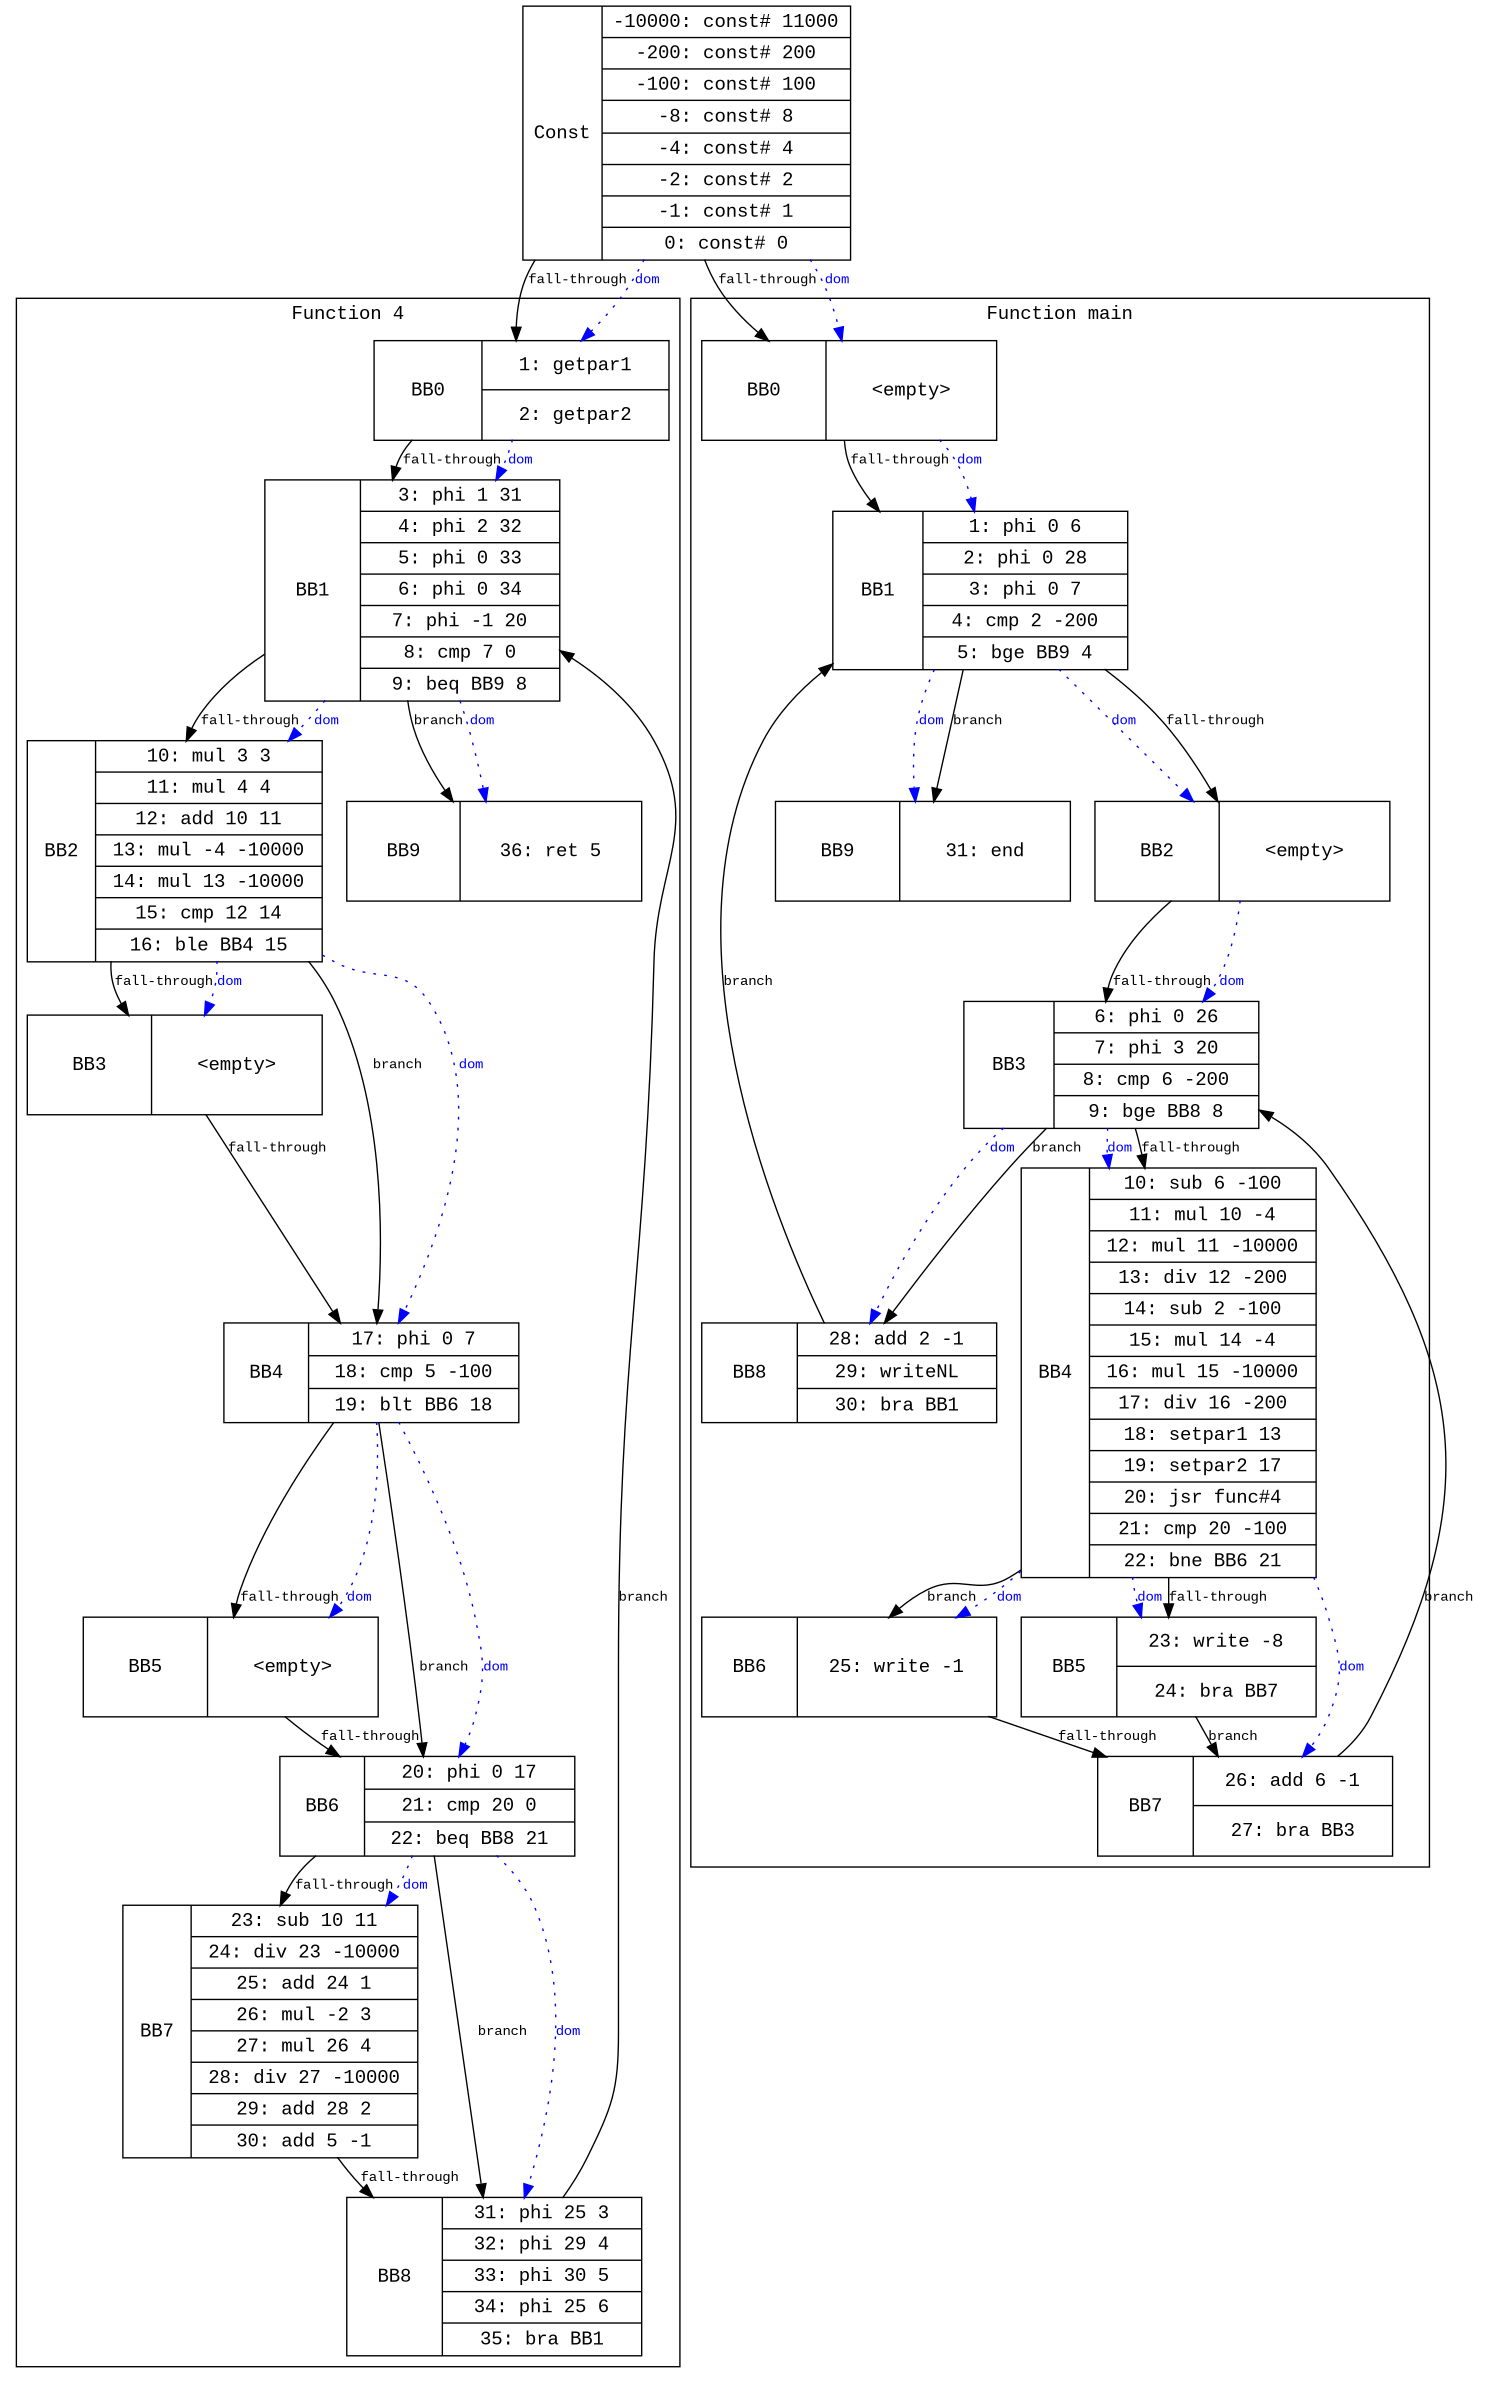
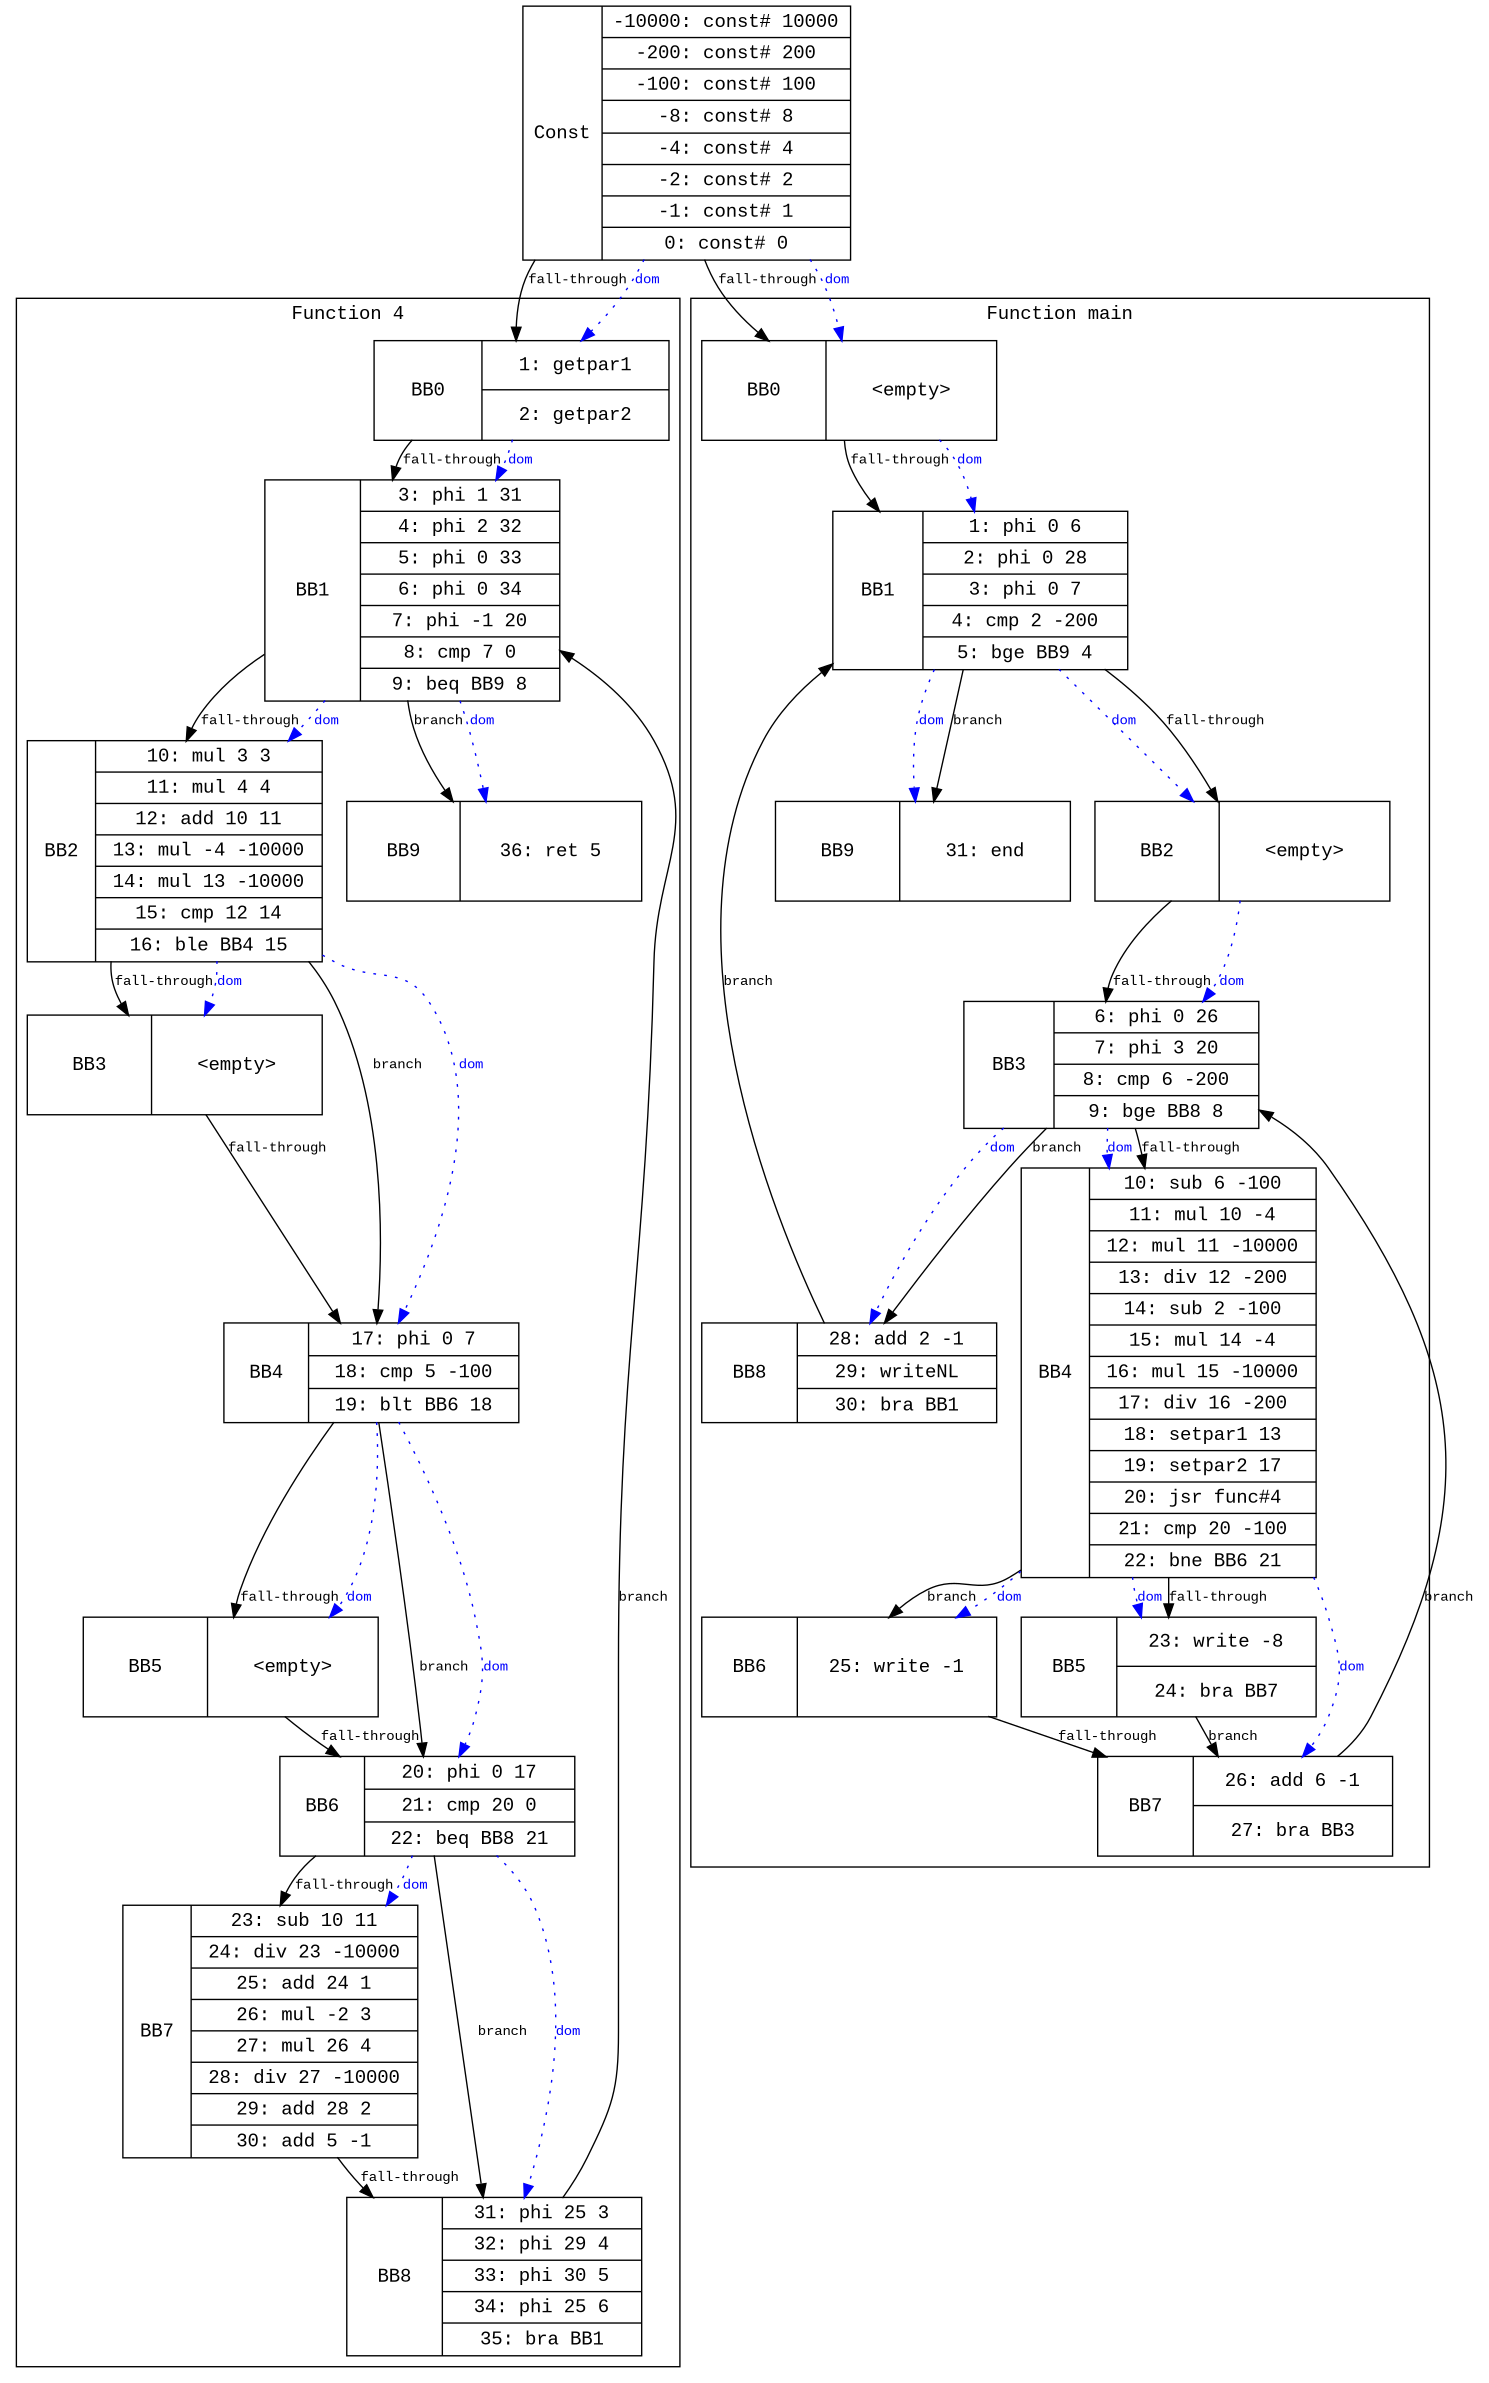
(726, 21) -> (726, 21)
